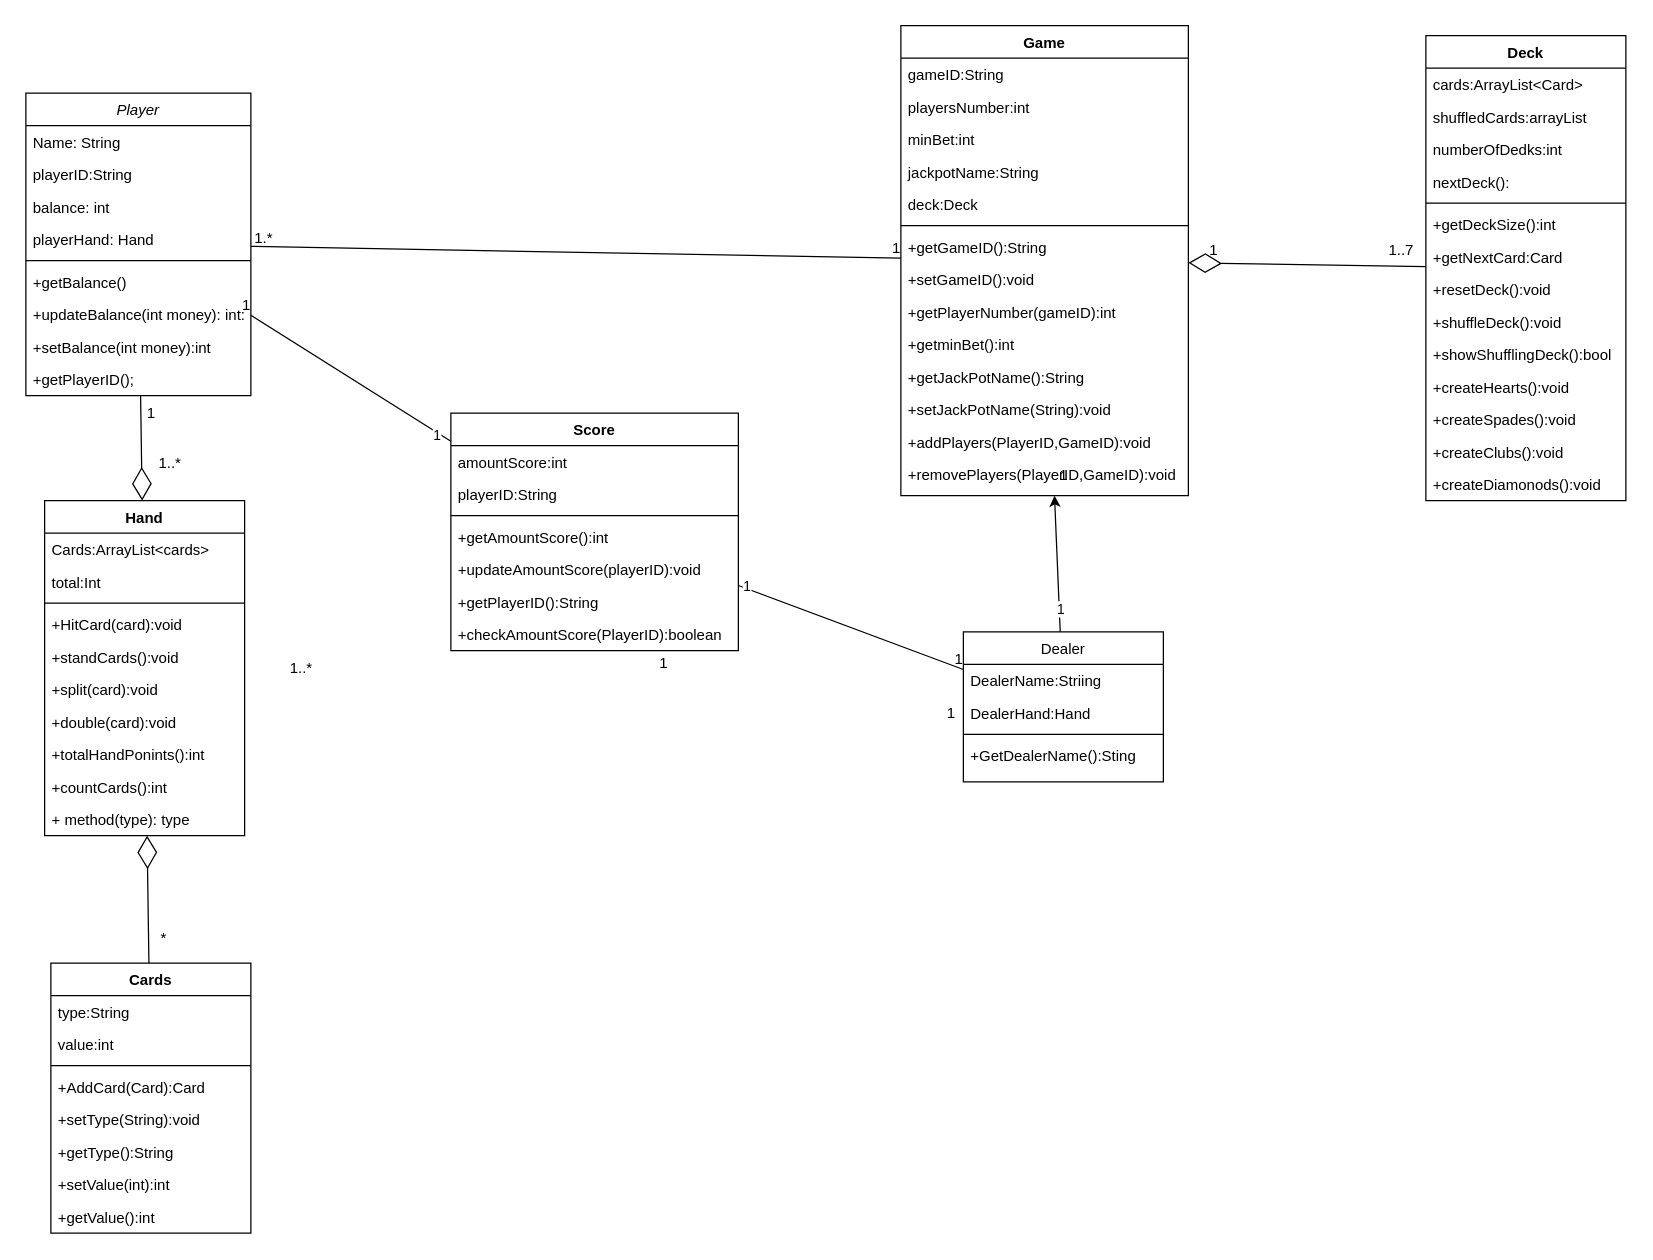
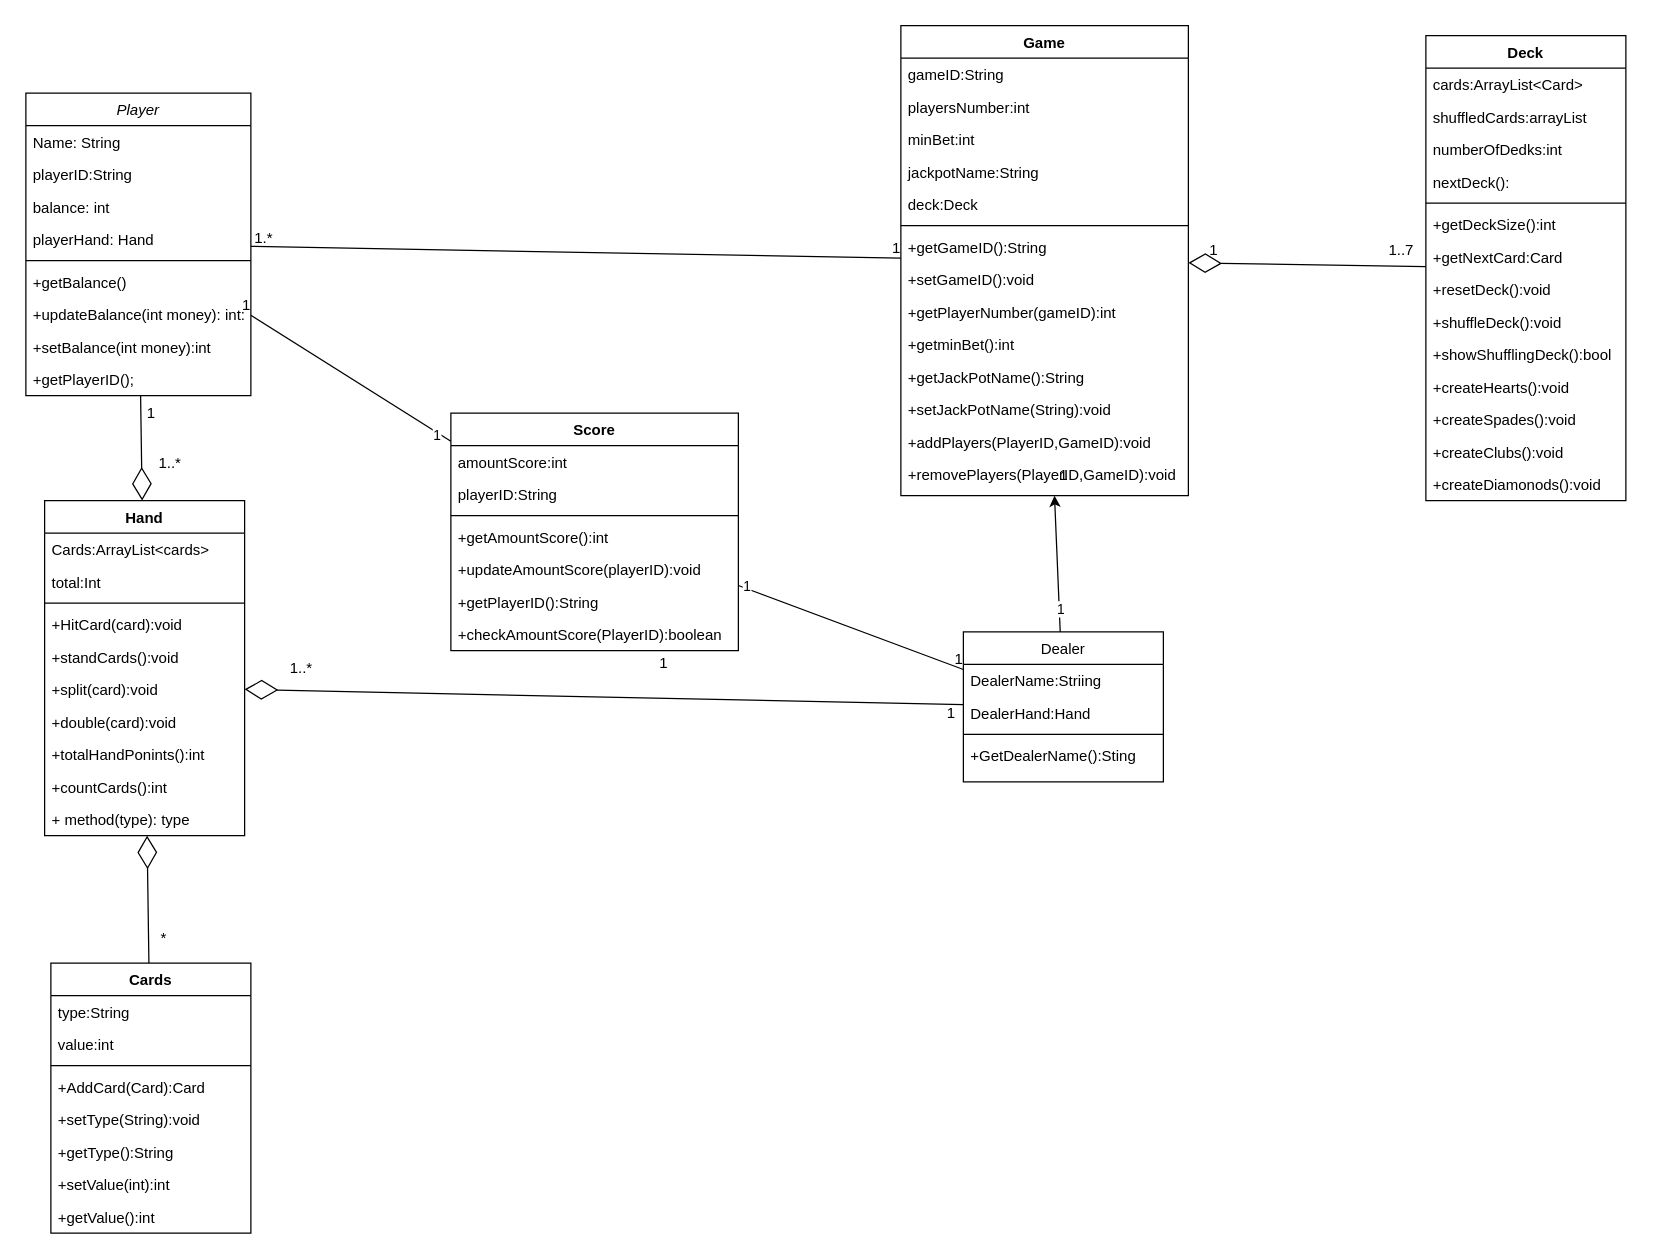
none -> (619, 697)
